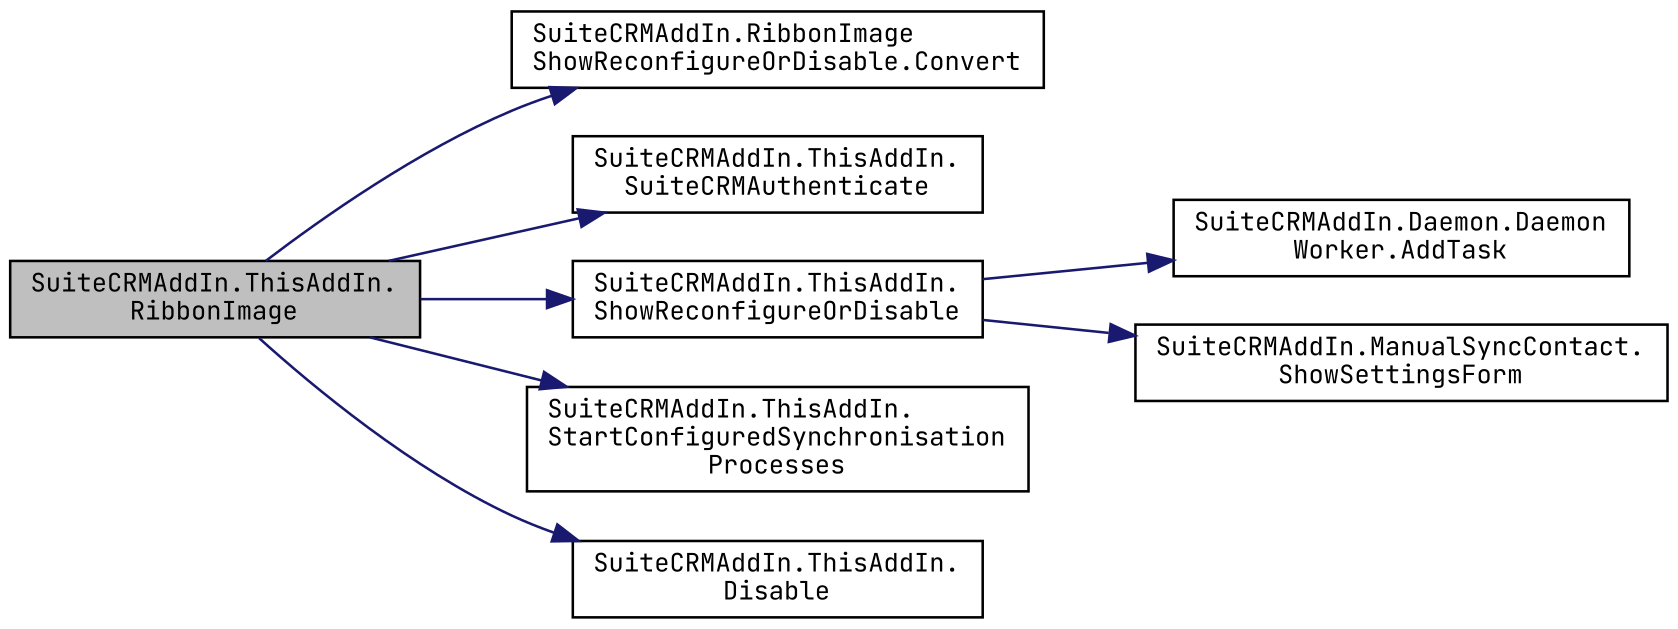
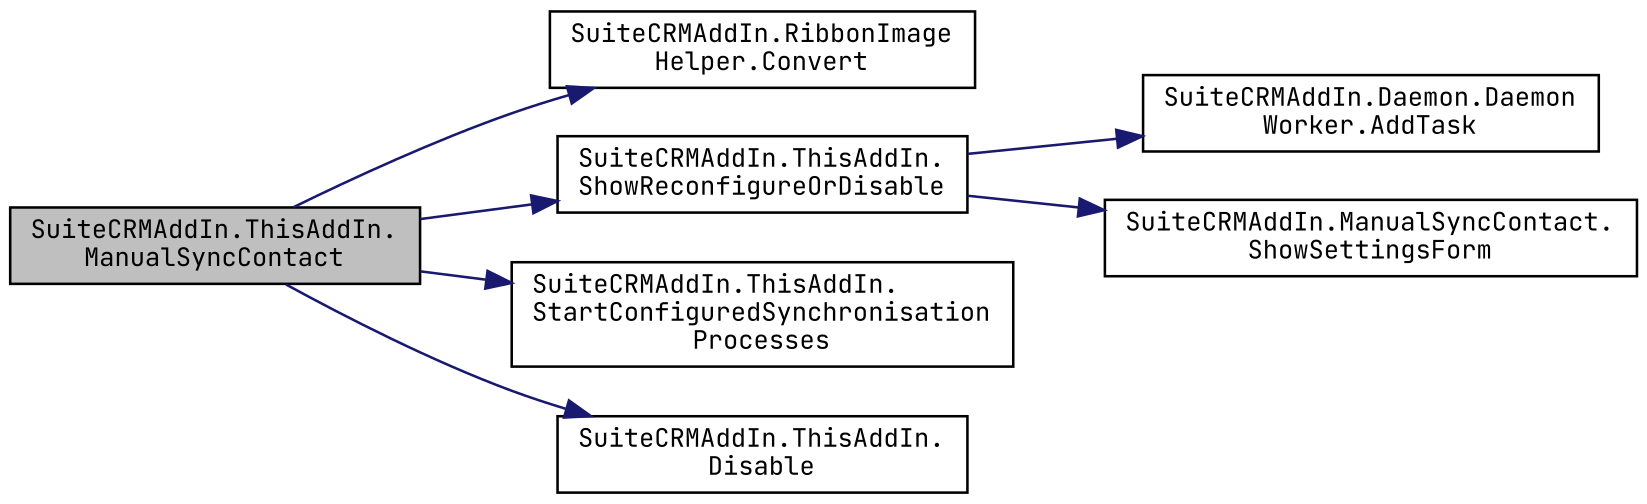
(778, 50) -> (762, 50)
(778, 174) -> none
(215, 299) -> (215, 246)
